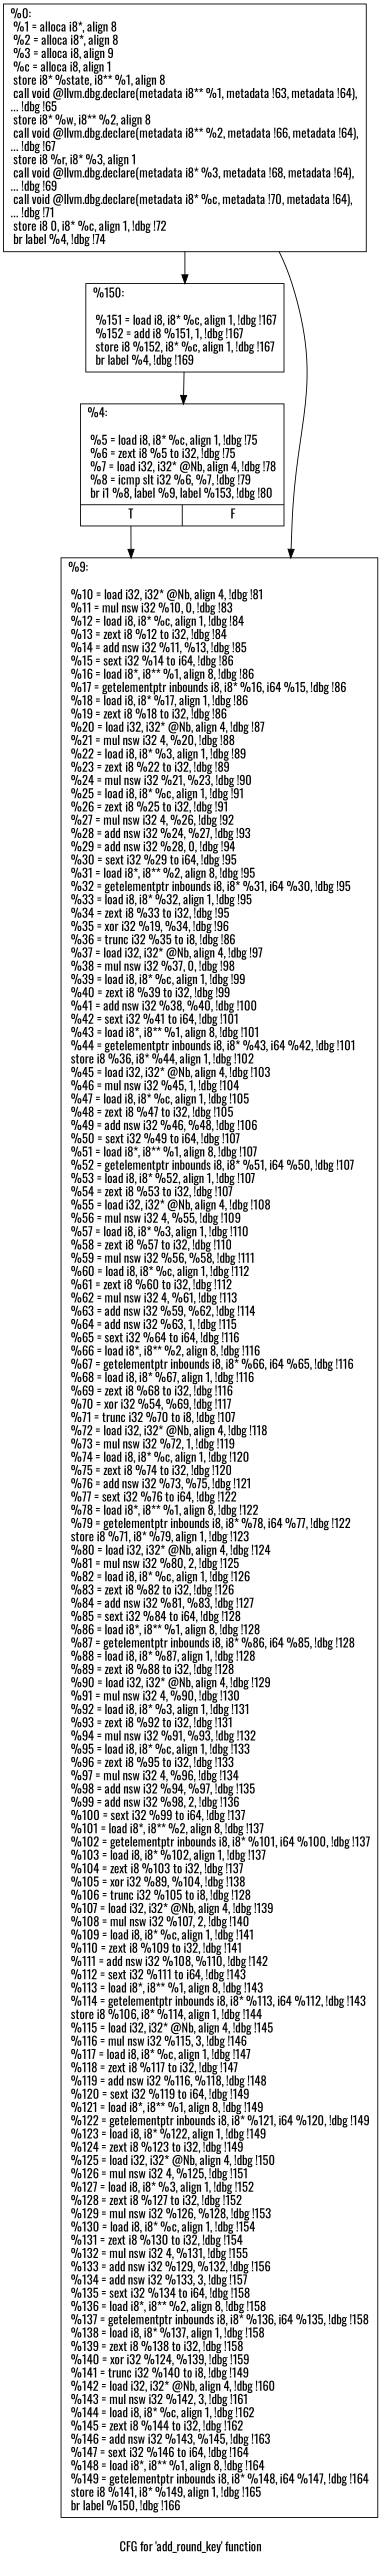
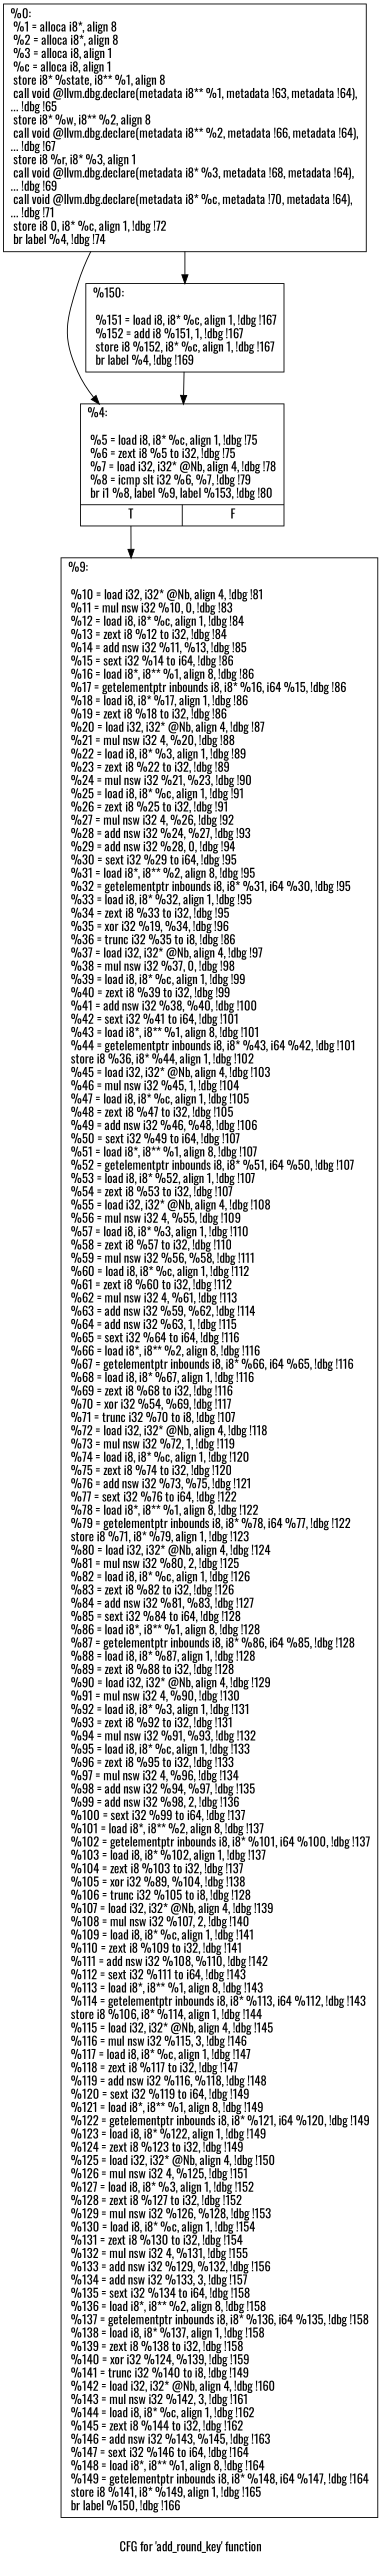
(62, 54) -> (61, 54)
(306, 399) -> (68, 326)
